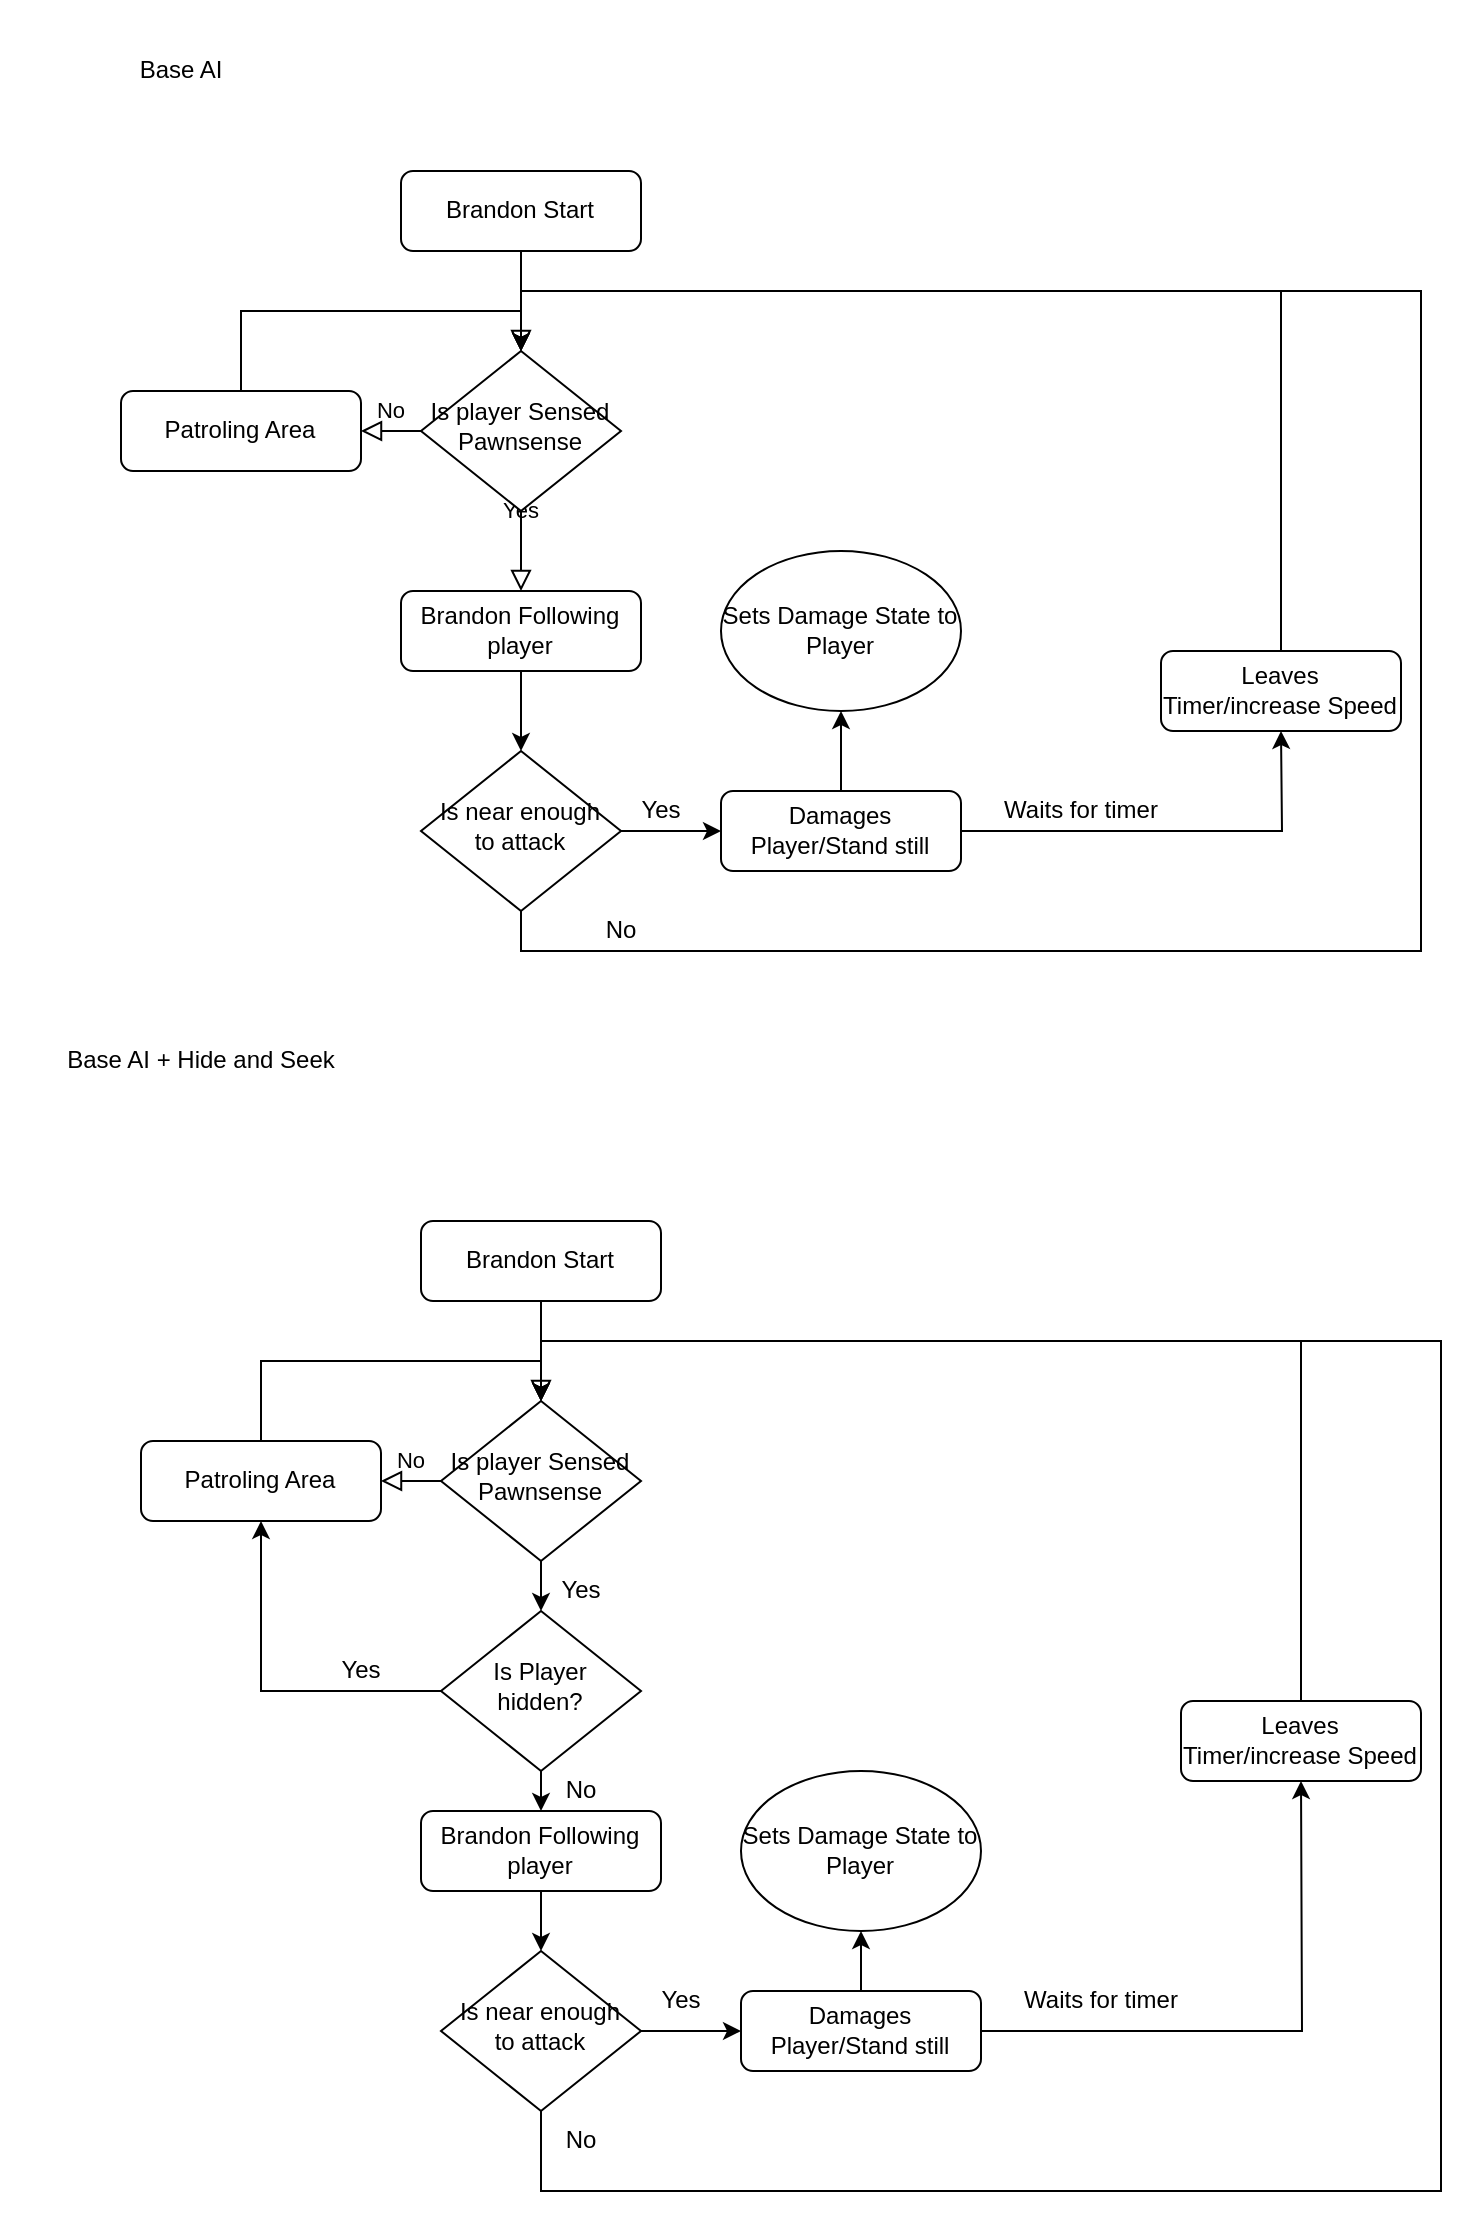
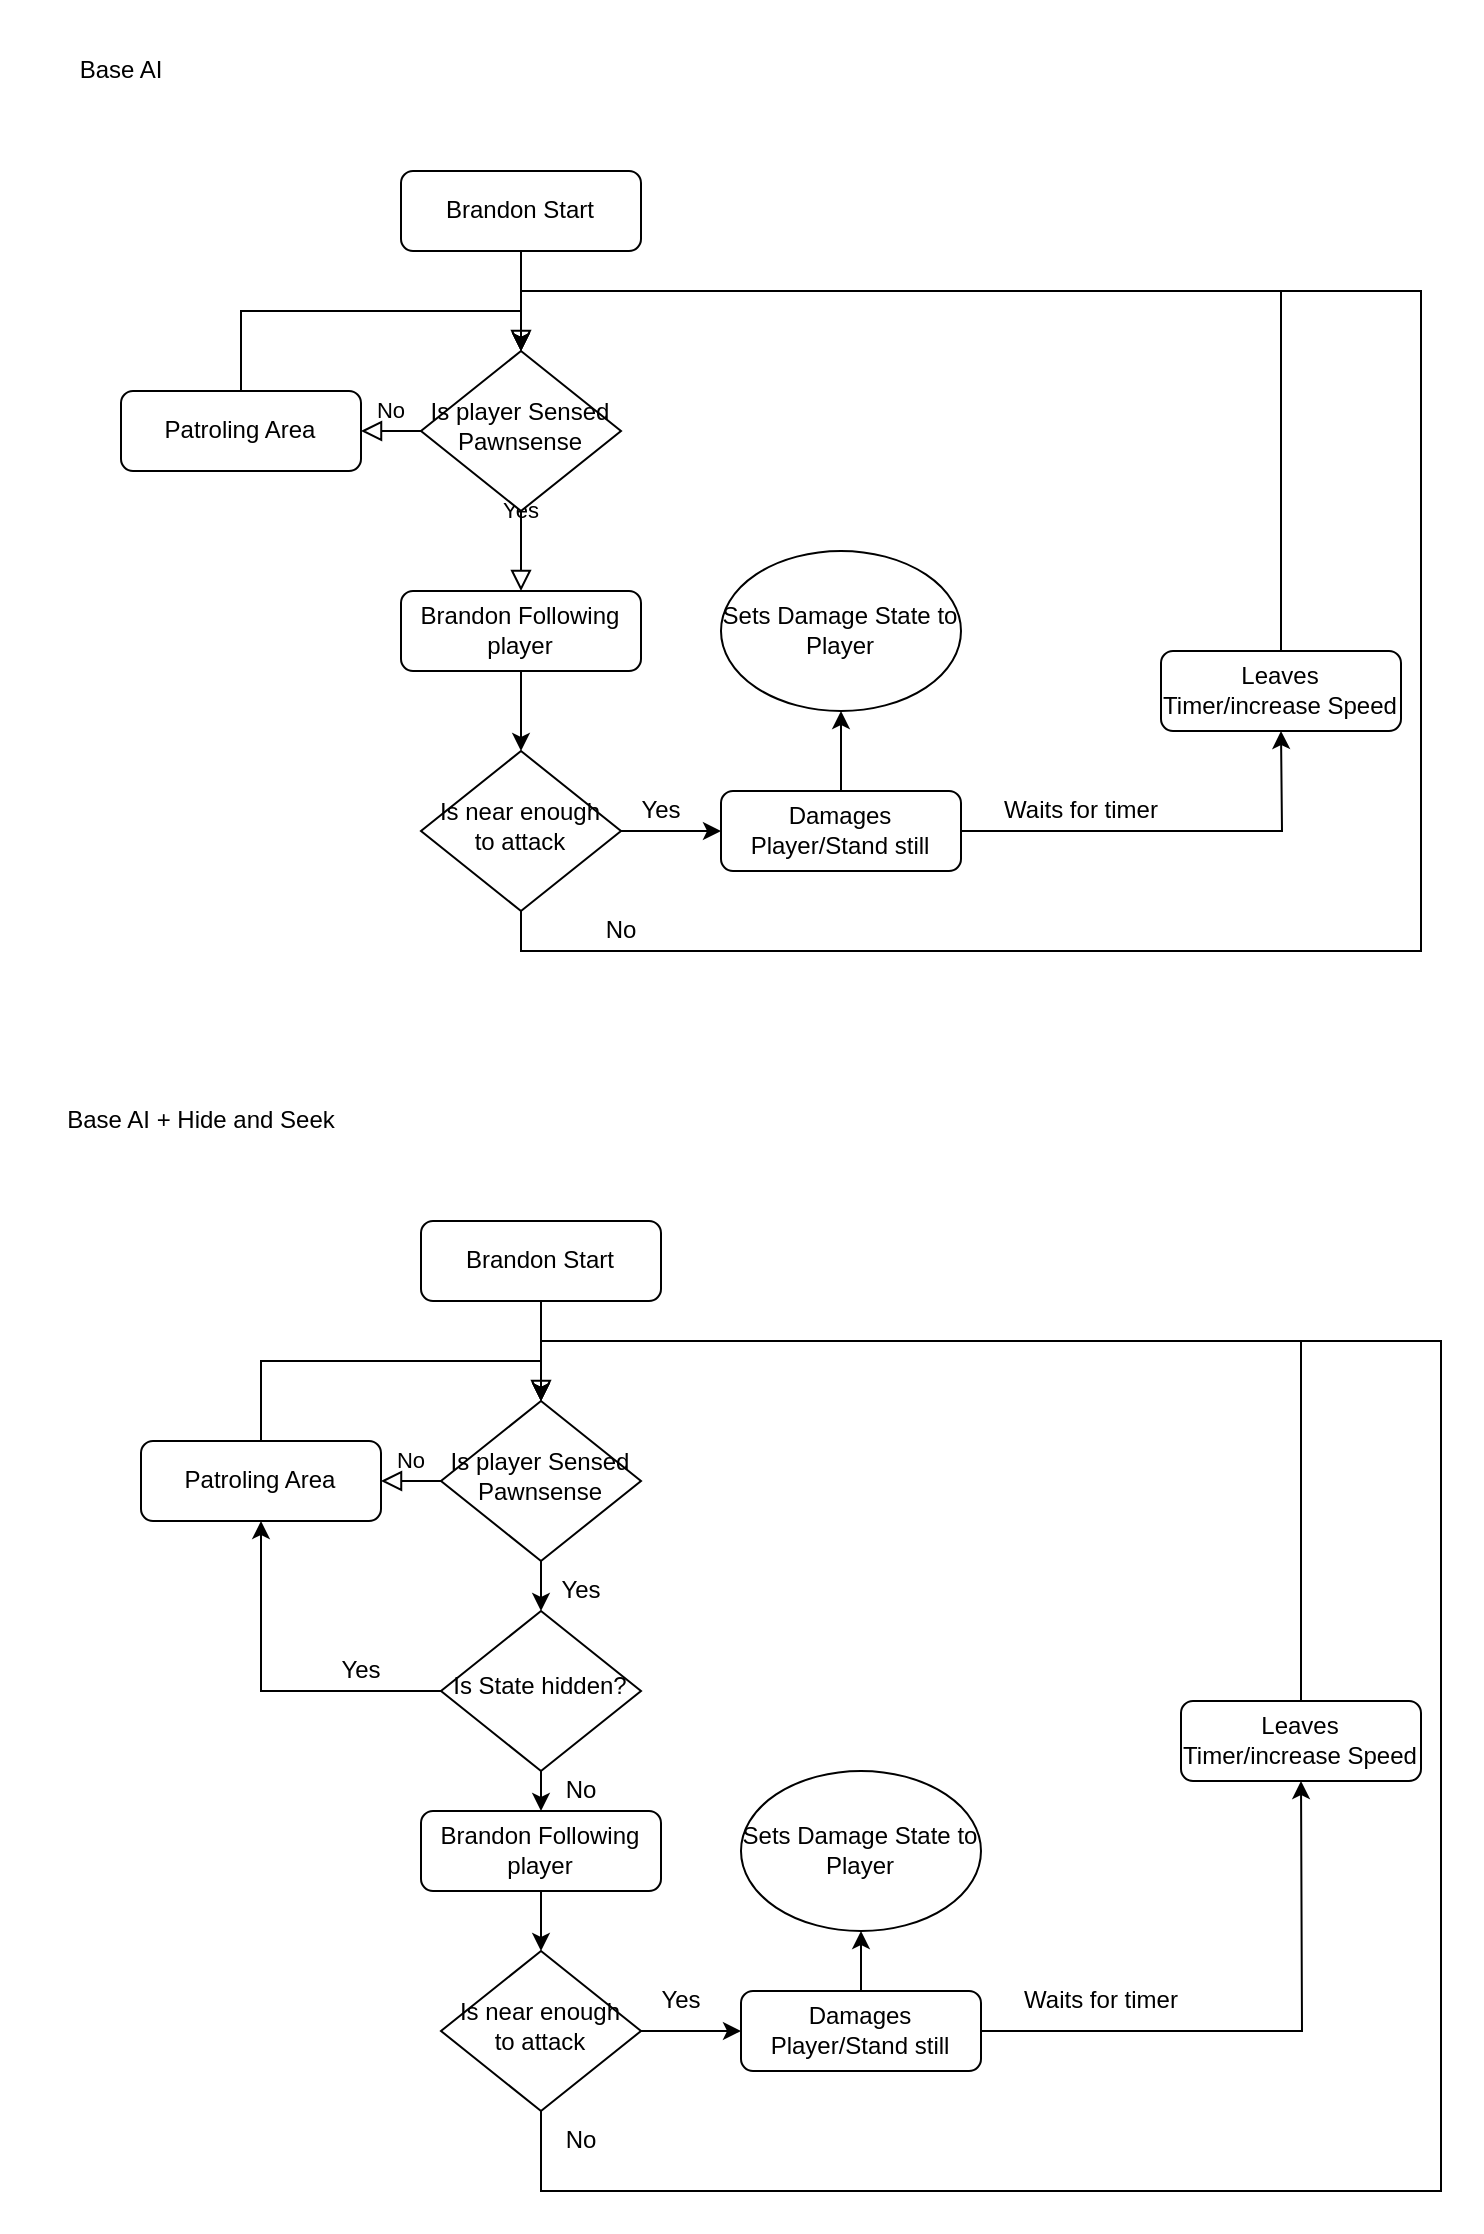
(181, 71) -> (121, 71)
(201, 1061) -> (201, 1121)
(541, 1687) -> (541, 1687)
